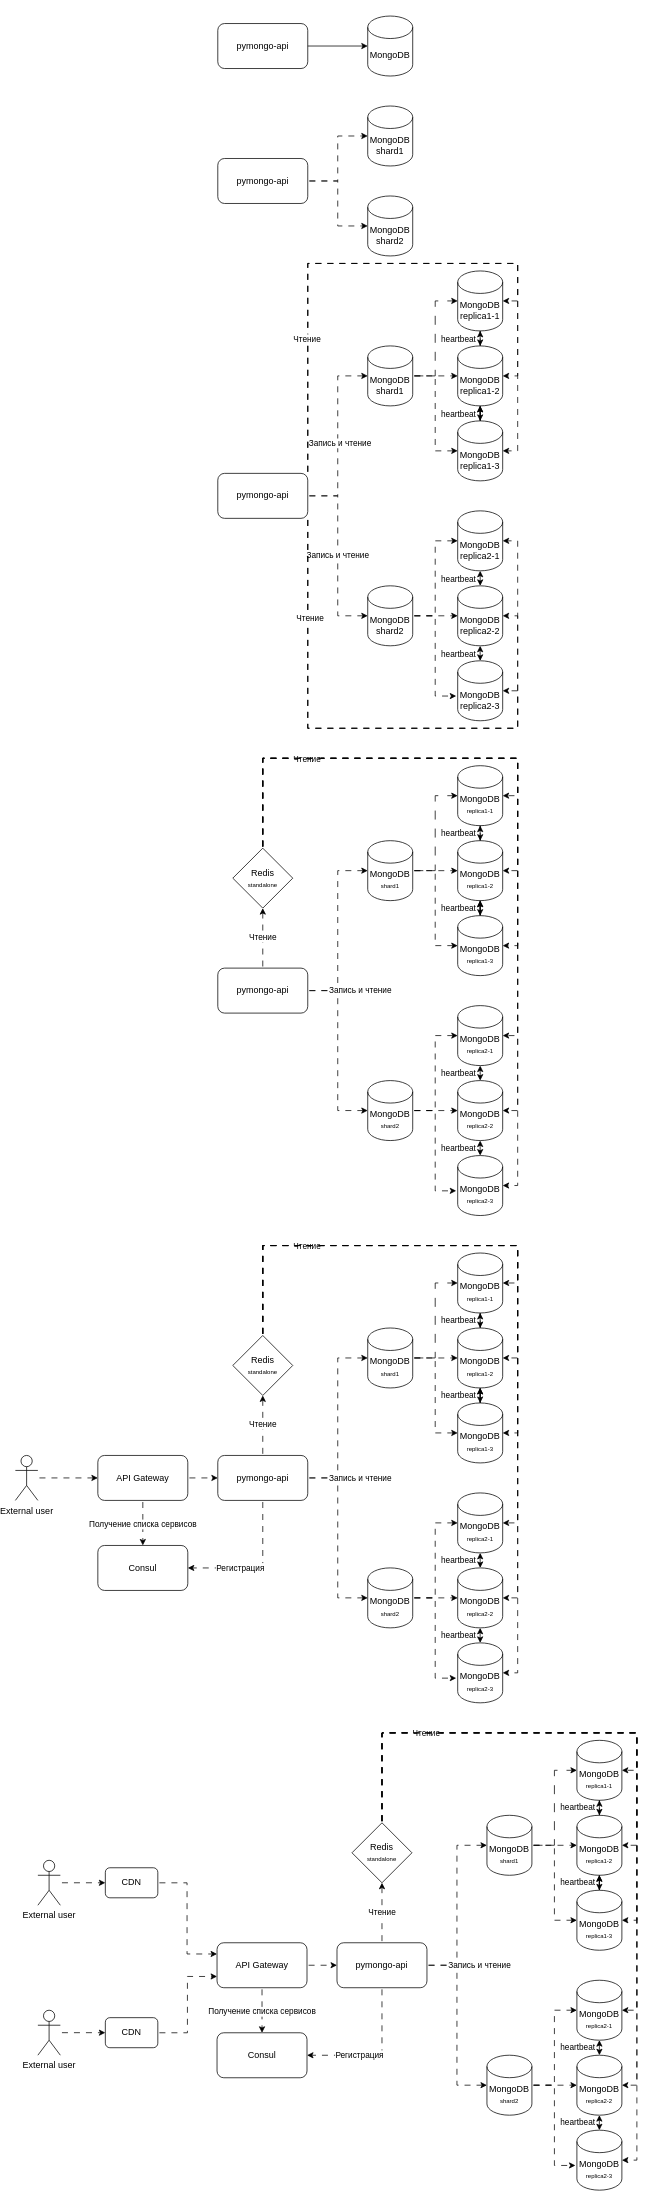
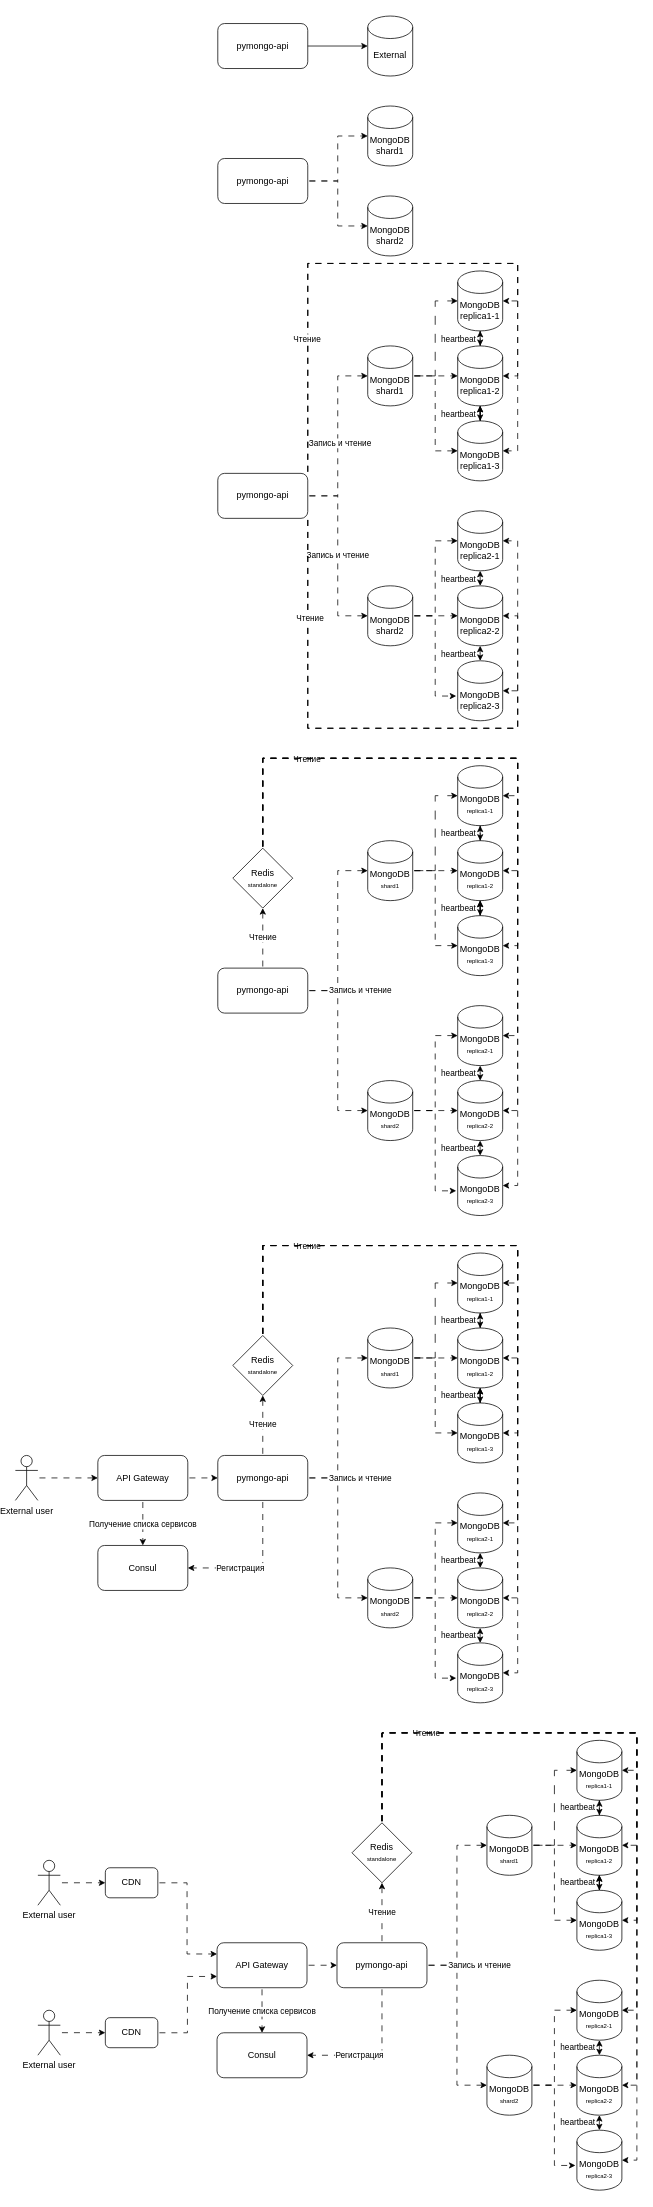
(390, 55) -> (390, 55)
